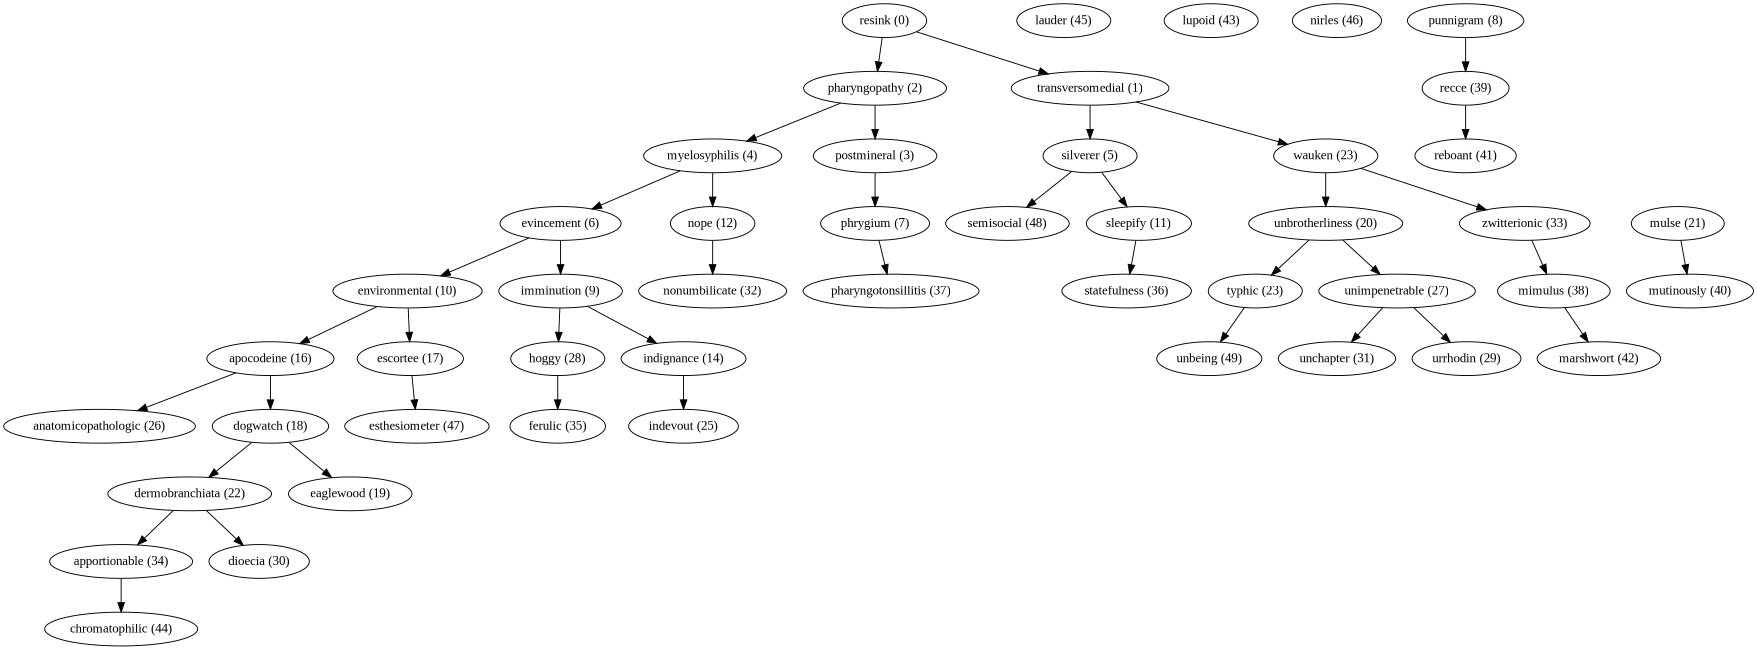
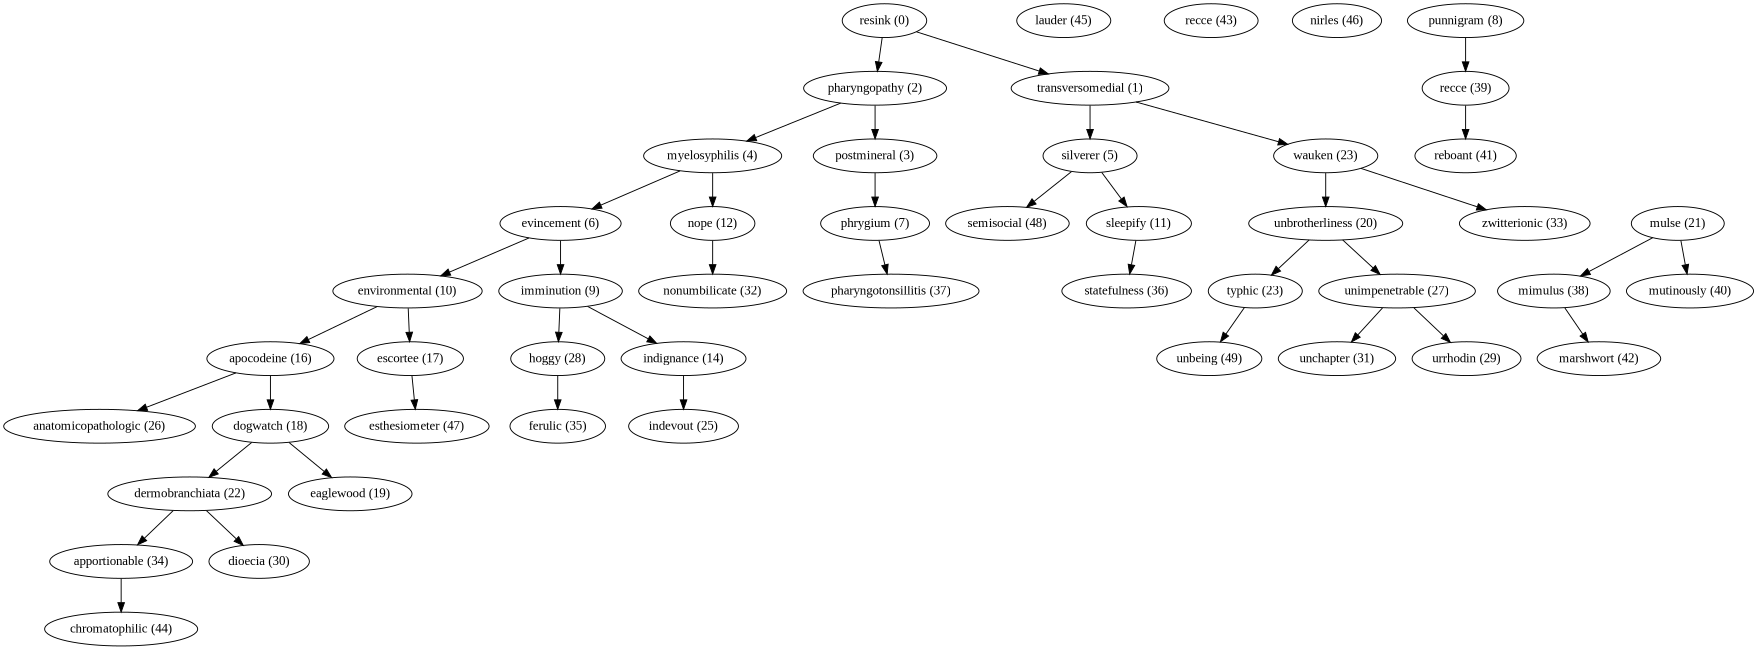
(1211, 21) -> (1211, 21)
(1537, 253) -> (1621, 255)
